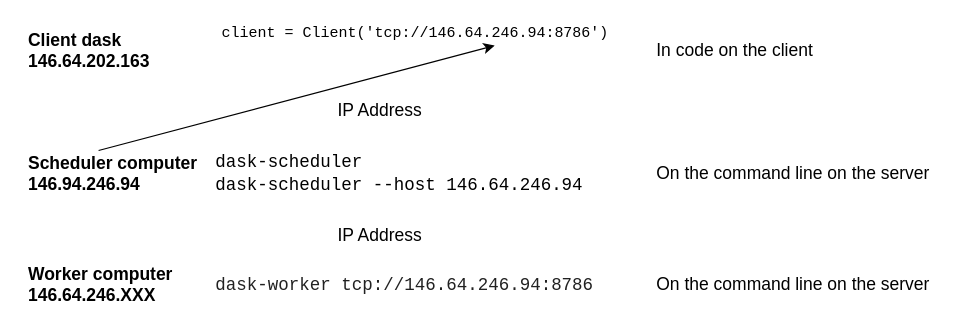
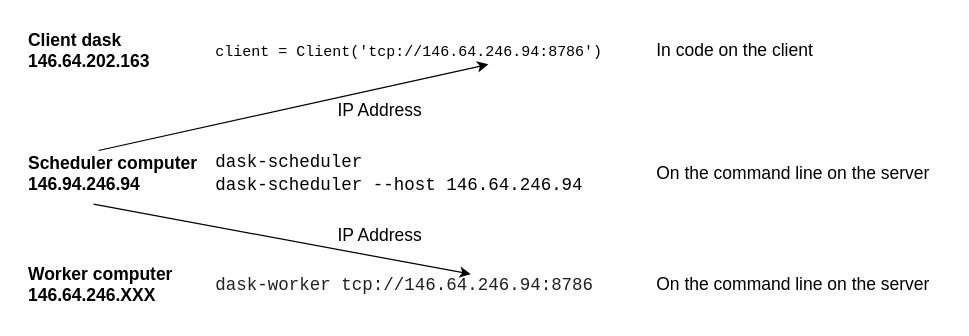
(426, 32) -> (419, 51)
none -> (278, 239)
